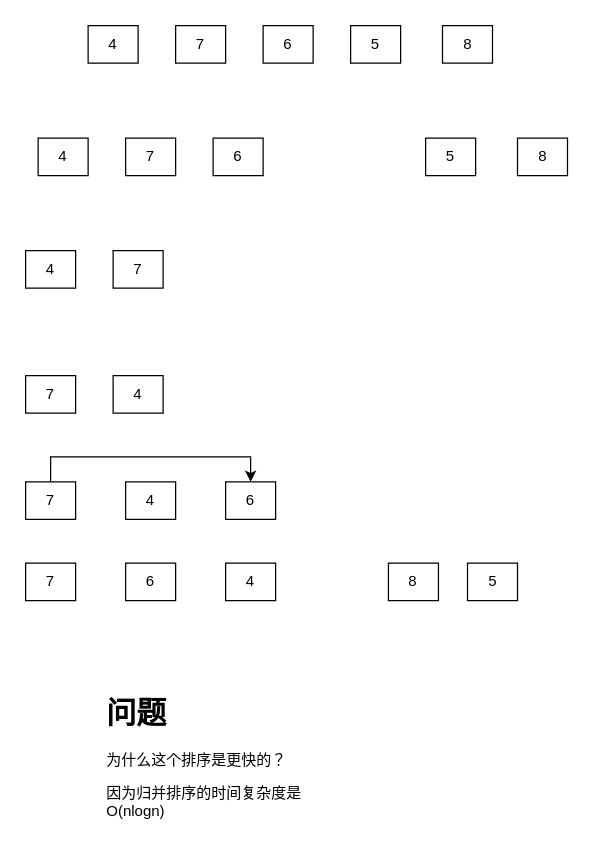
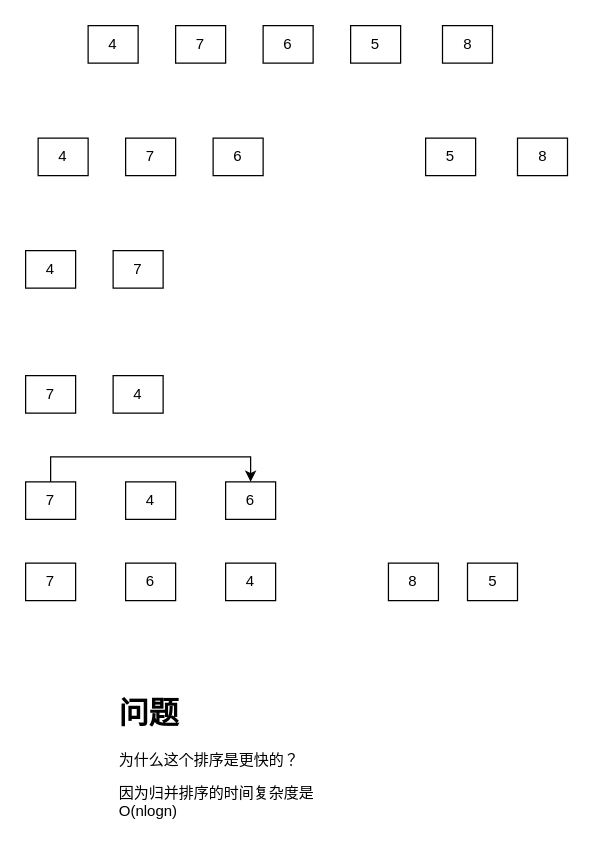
(219, 763) -> (232, 763)
